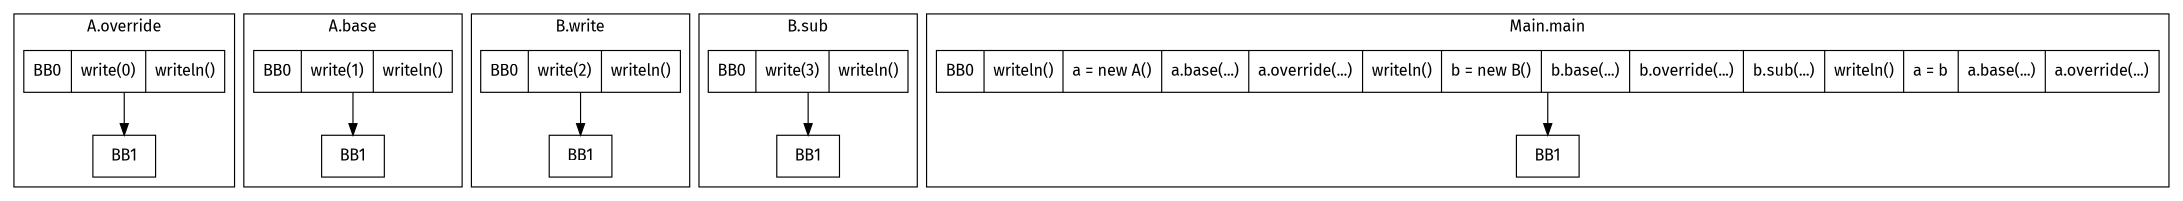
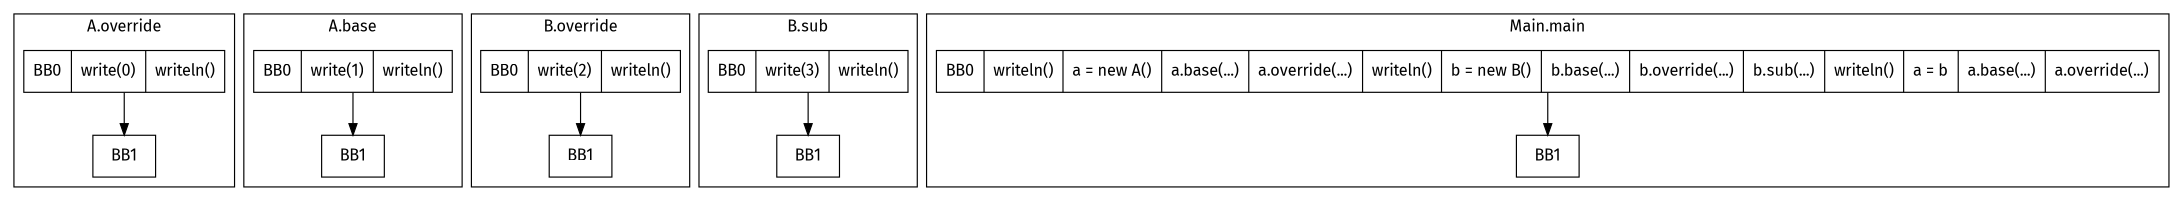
(581, 27) -> (581, 27)
